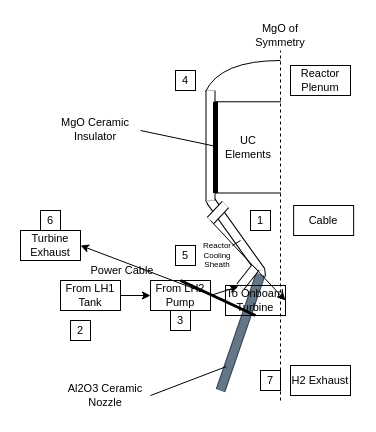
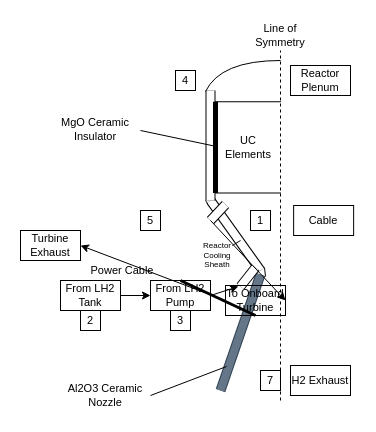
(281, 36) -> (281, 36)
(51, 221) -> none
(186, 256) -> (151, 221)
(91, 296) -> (91, 296)
(81, 331) -> (91, 321)
